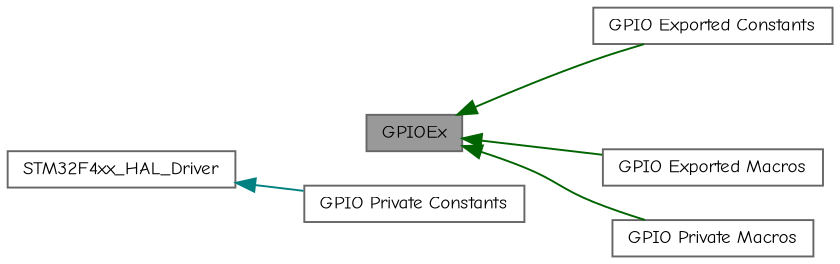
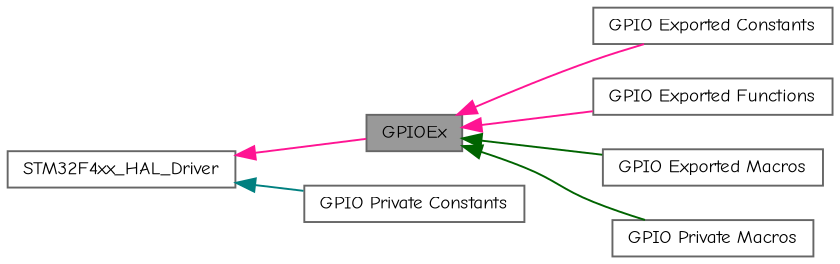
(559, 73) -> (559, 73)
none -> (713, 97)
none -> (311, 146)
